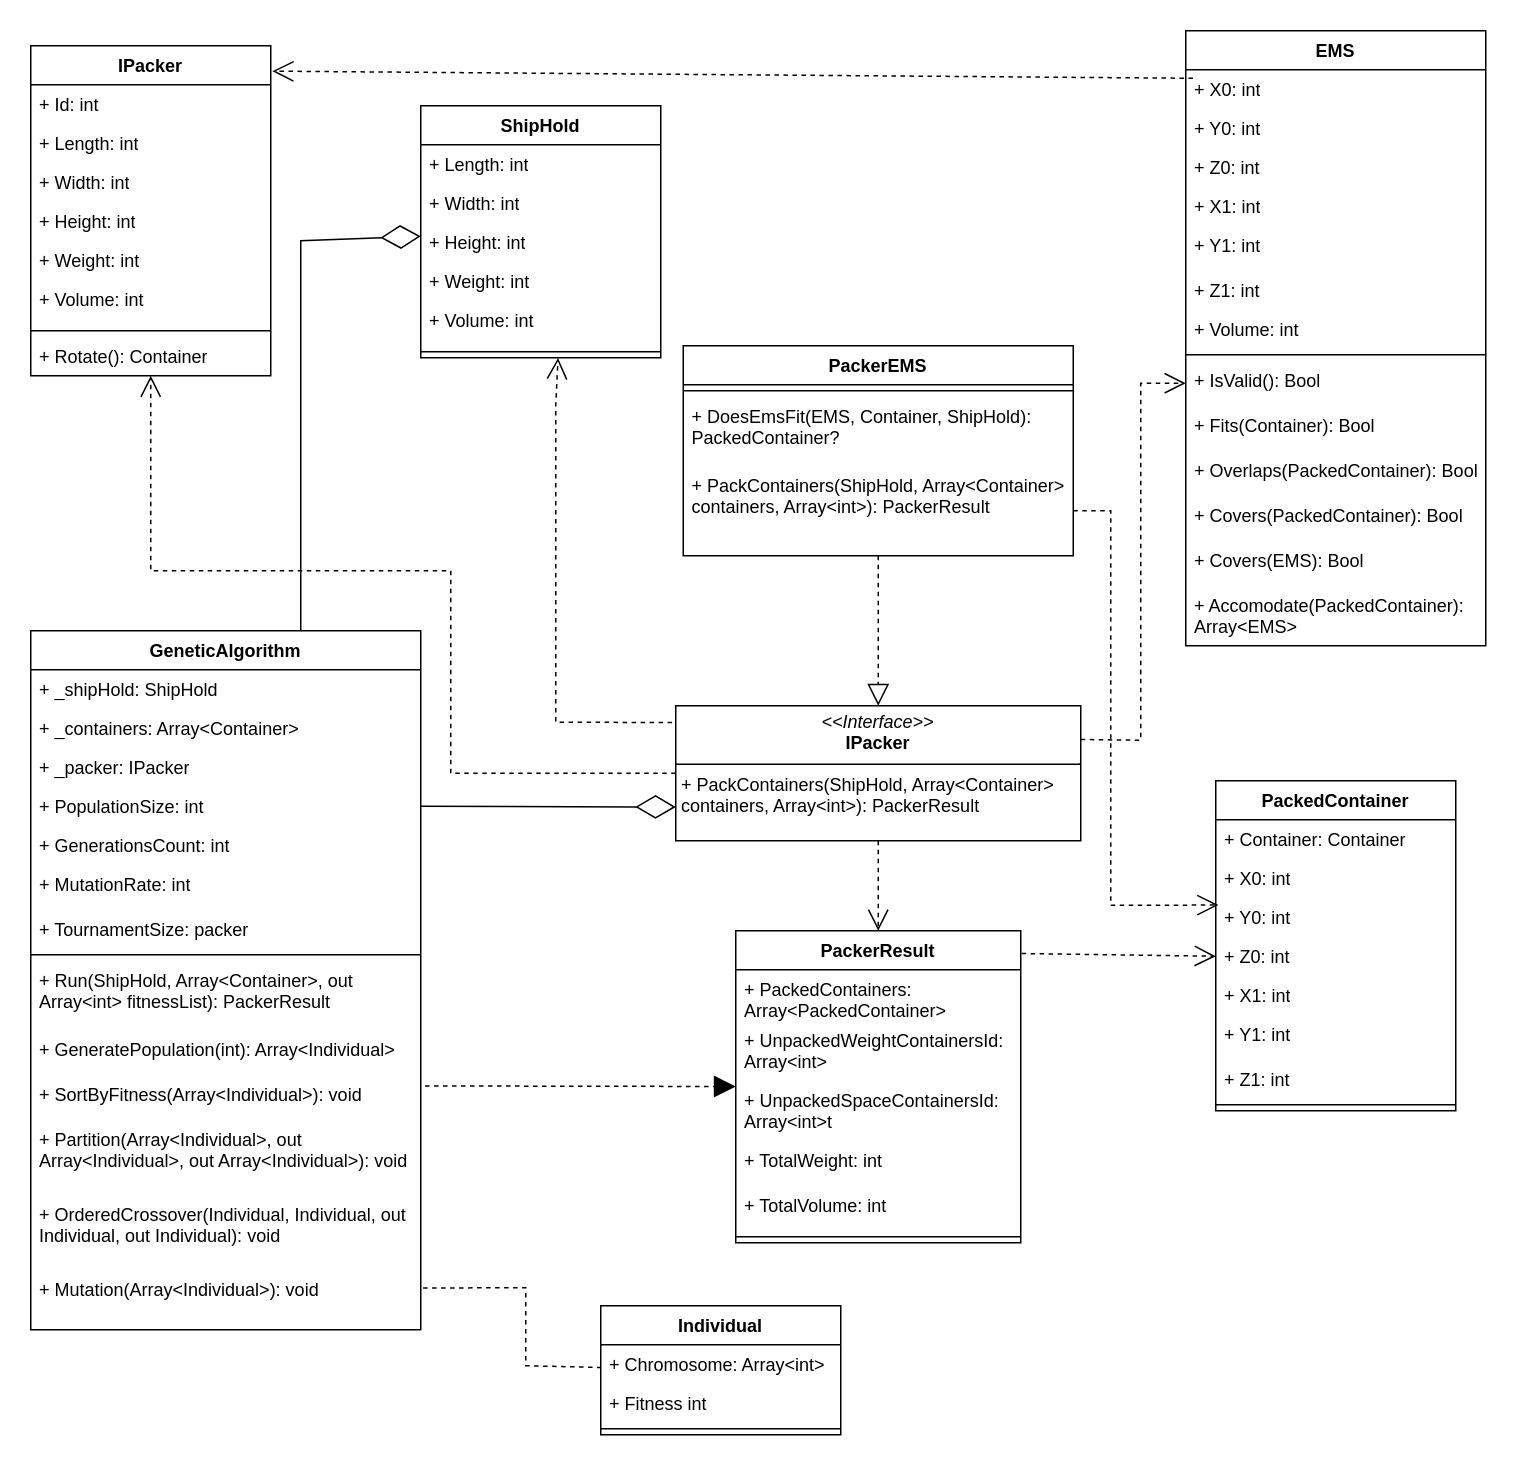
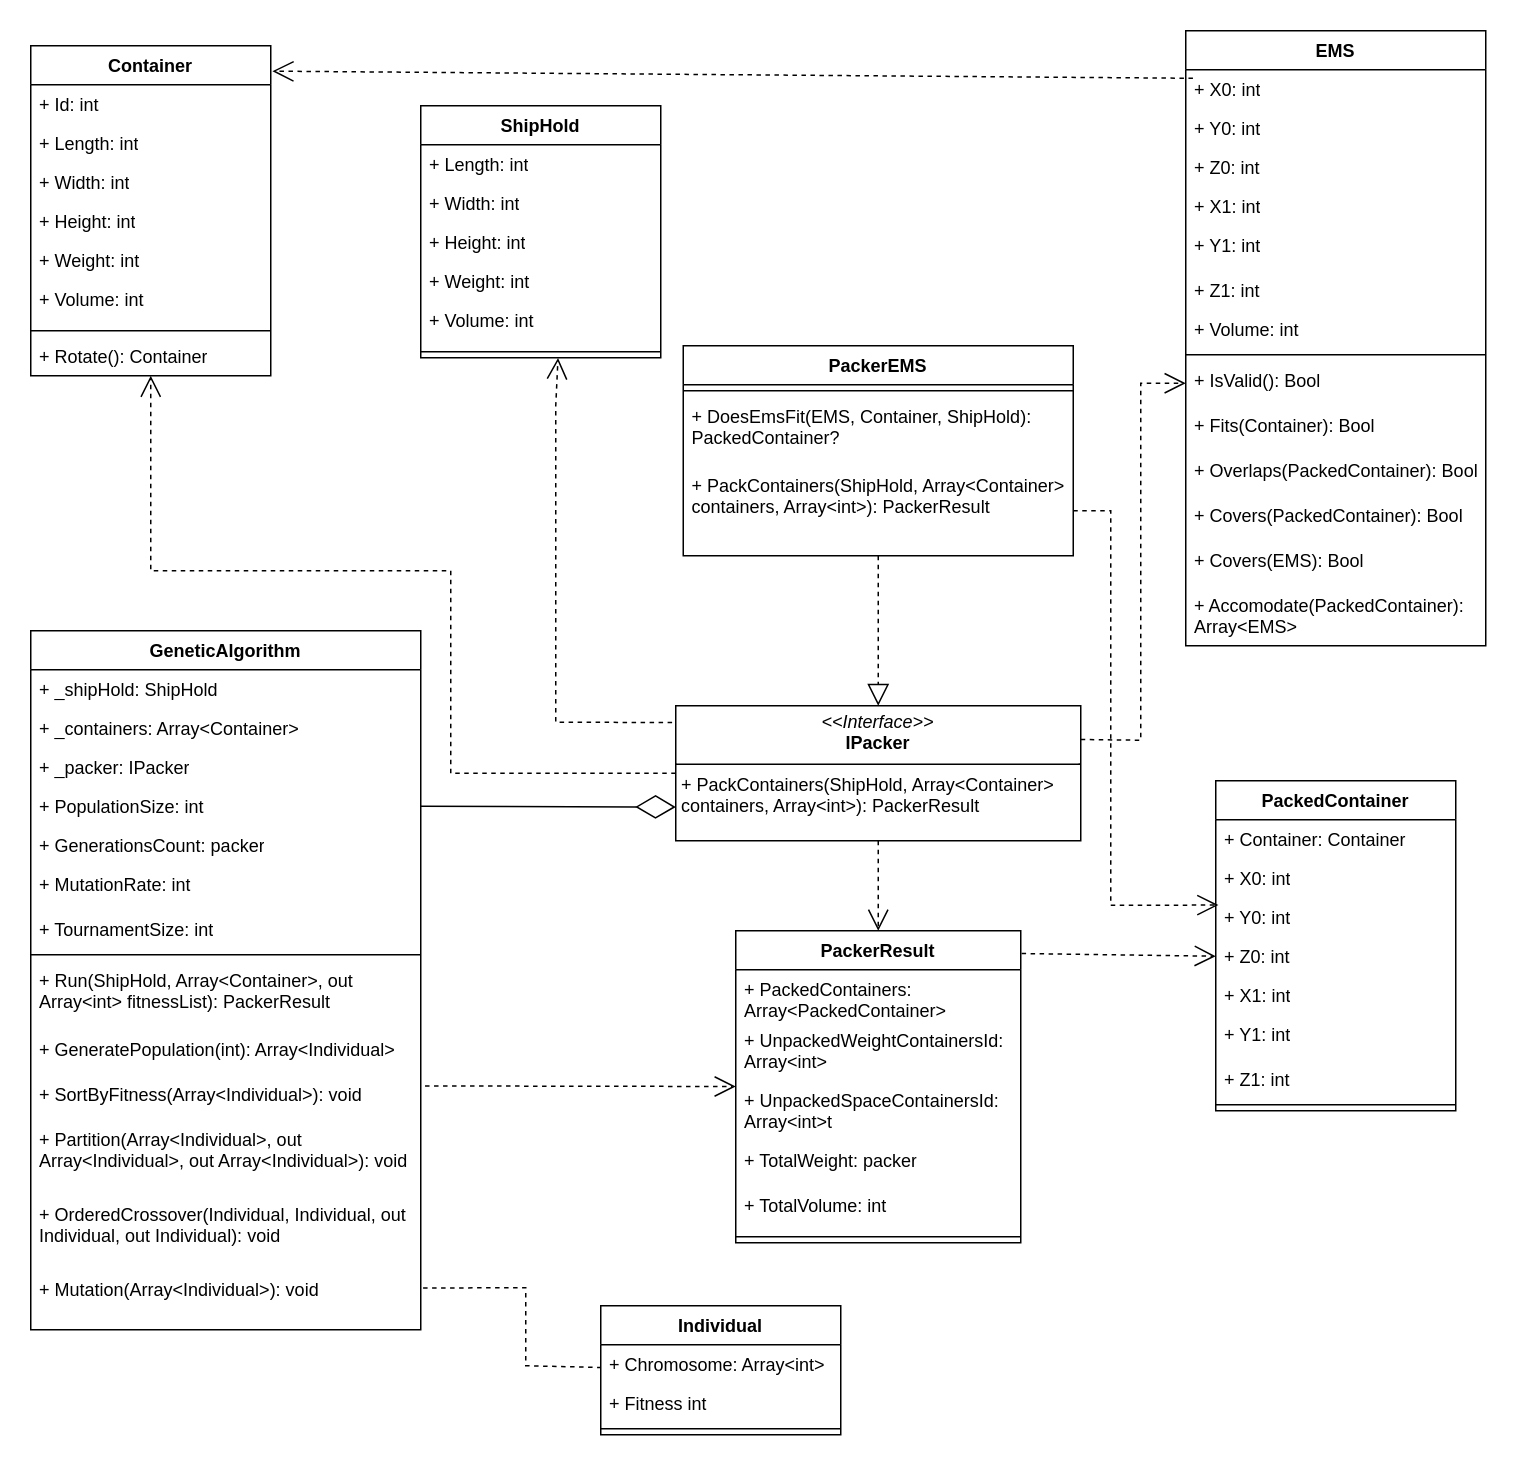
(151, 67) -> (151, 67)
(301, 396) -> none
(144, 847) -> (161, 847)
(151, 931) -> (134, 931)
(713, 1086) -> (722, 1086)
(821, 1162) -> (839, 1162)
